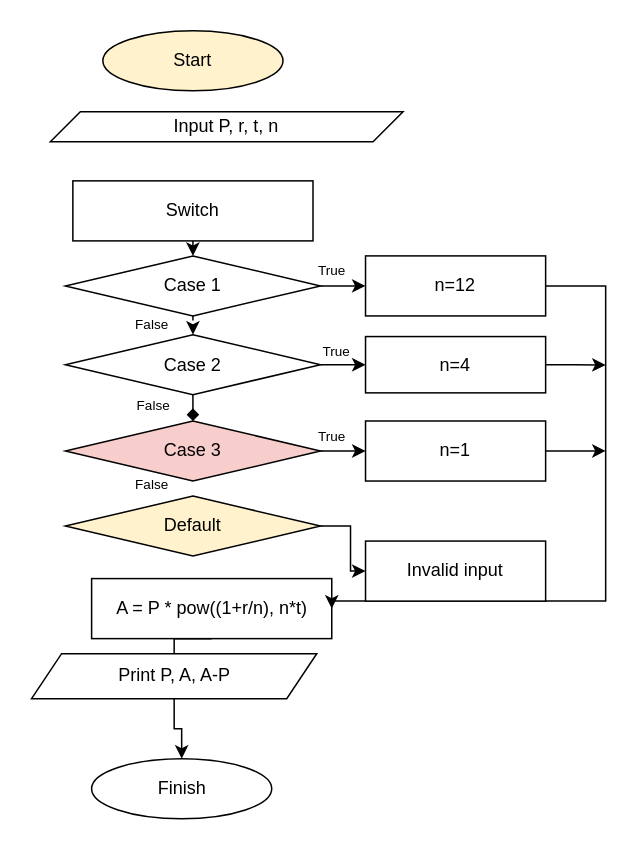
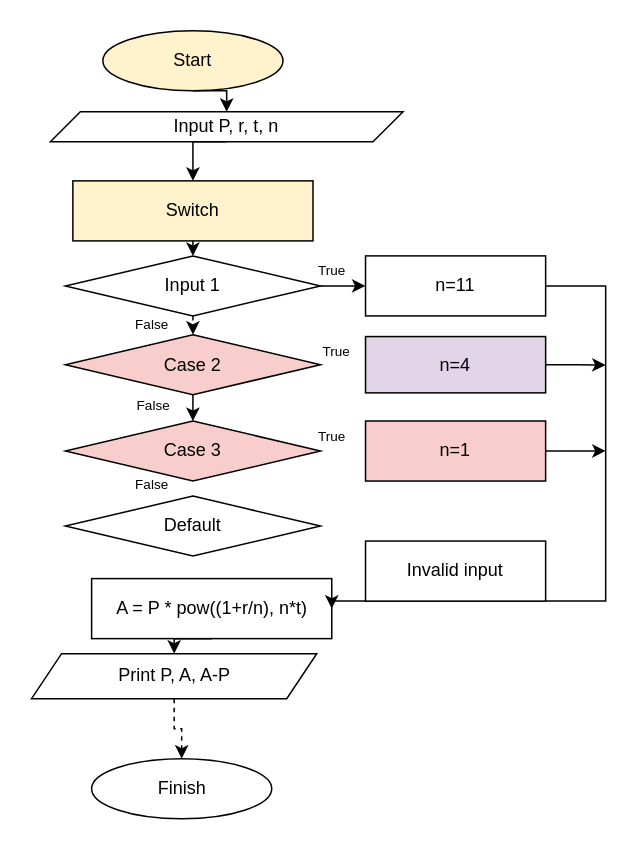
none -> (222, 91)
none -> (193, 155)
(193, 211) -> (193, 211)
(193, 286) -> (193, 286)
(455, 286) -> (455, 286)
(193, 365) -> (193, 365)
(338, 365) -> none
(455, 365) -> (455, 365)
(193, 408) -> (193, 409)
(337, 451) -> none
(455, 451) -> (455, 451)
(193, 526) -> (193, 526)
(350, 536) -> none
(174, 641) -> (178, 638)
(174, 726) -> (174, 726)
